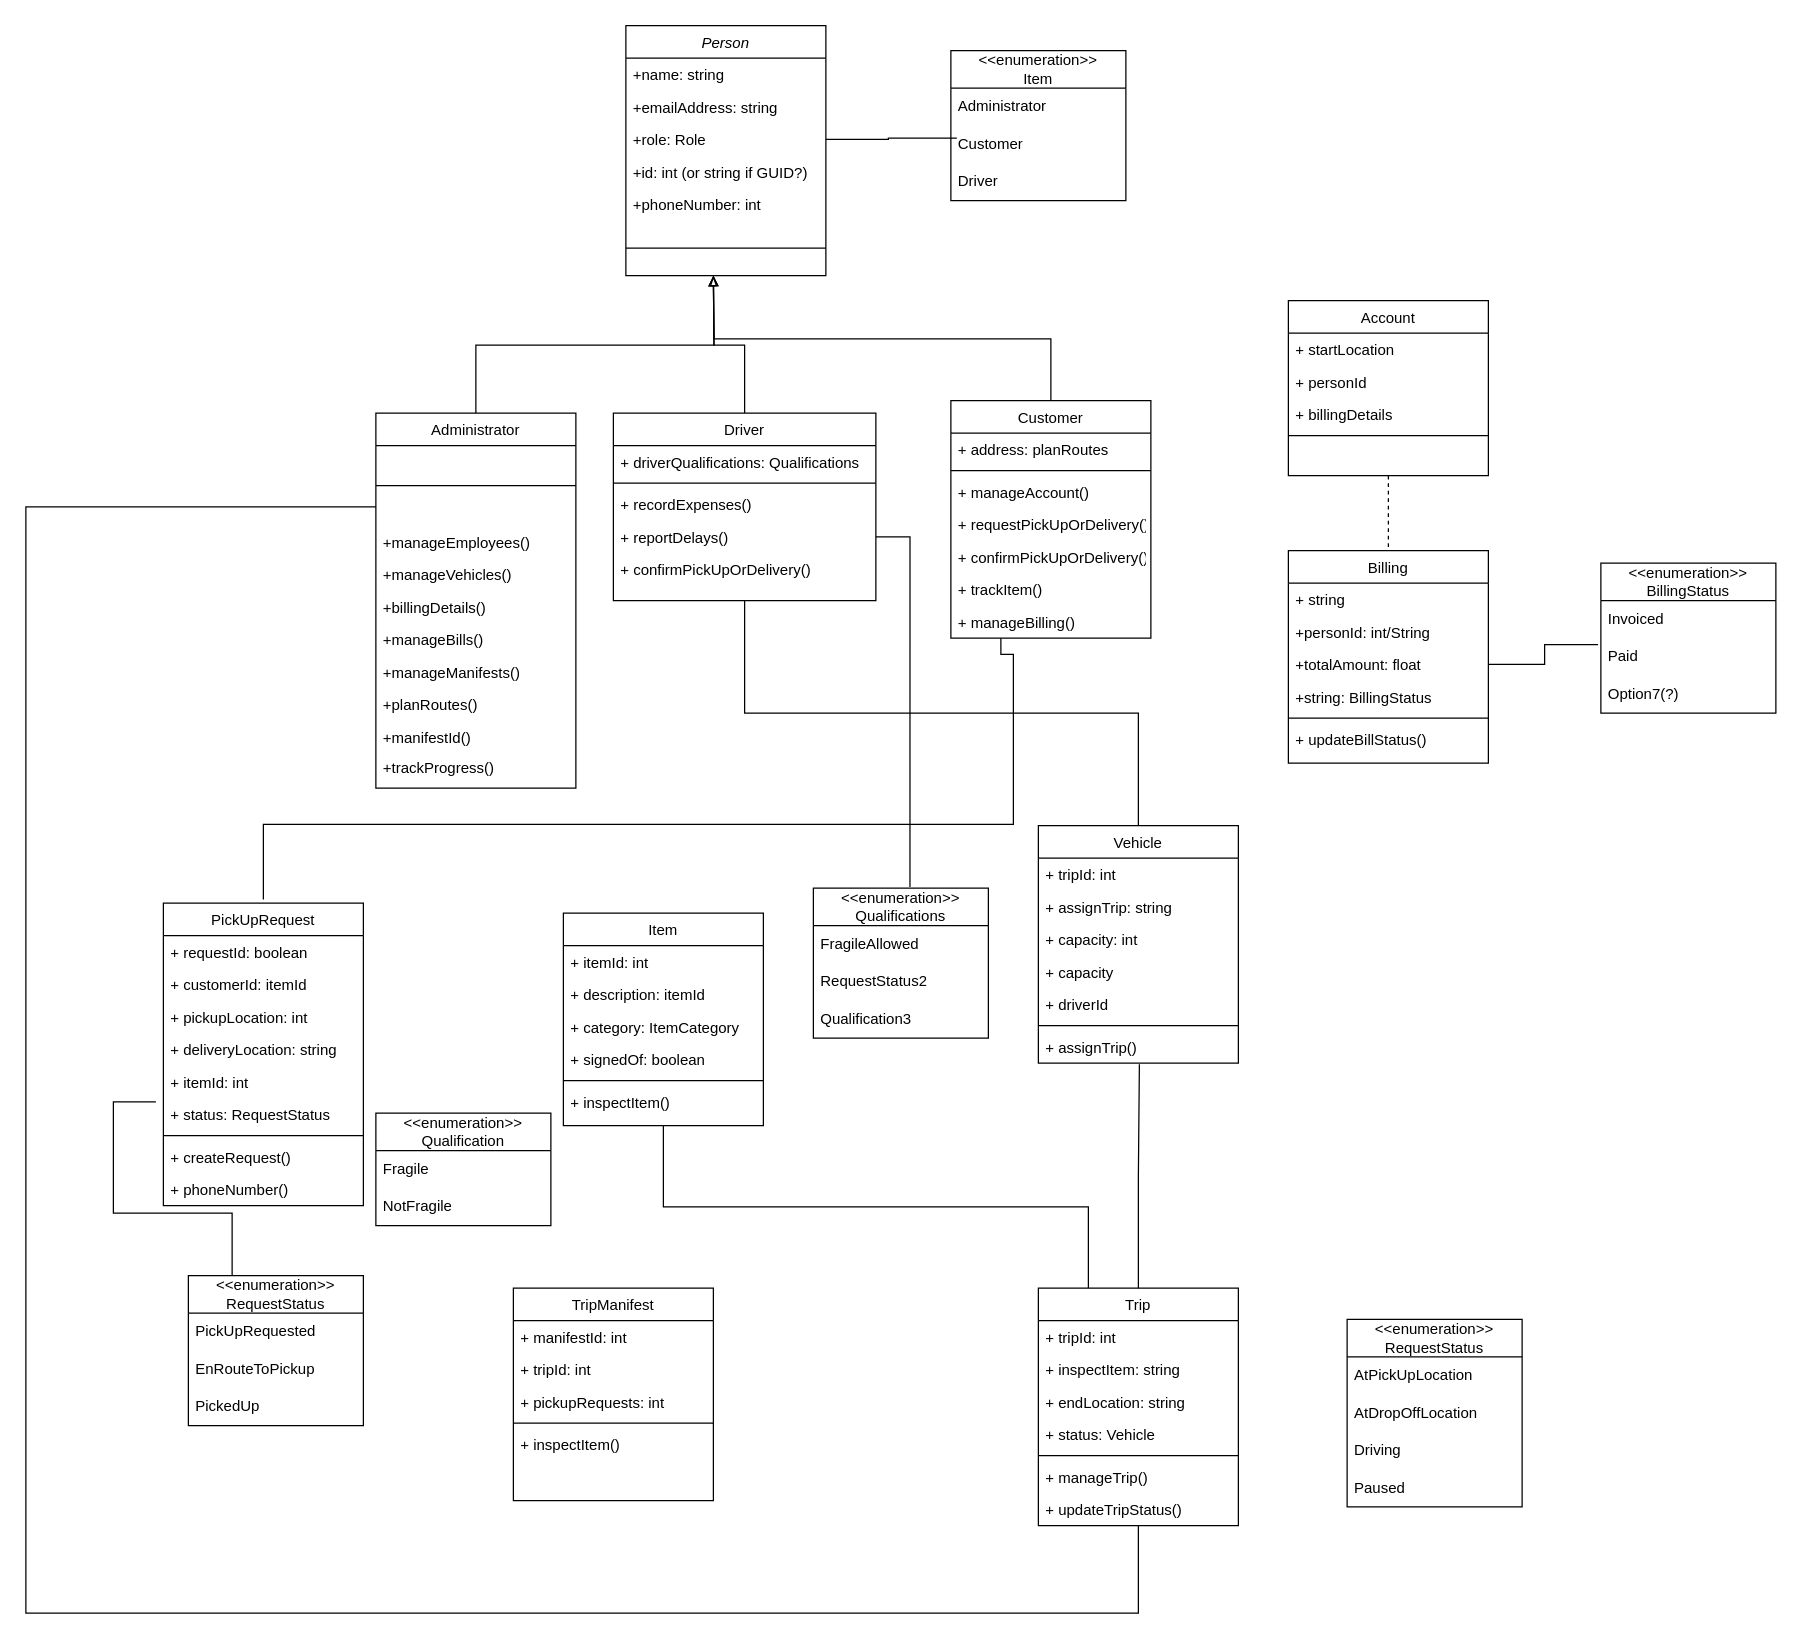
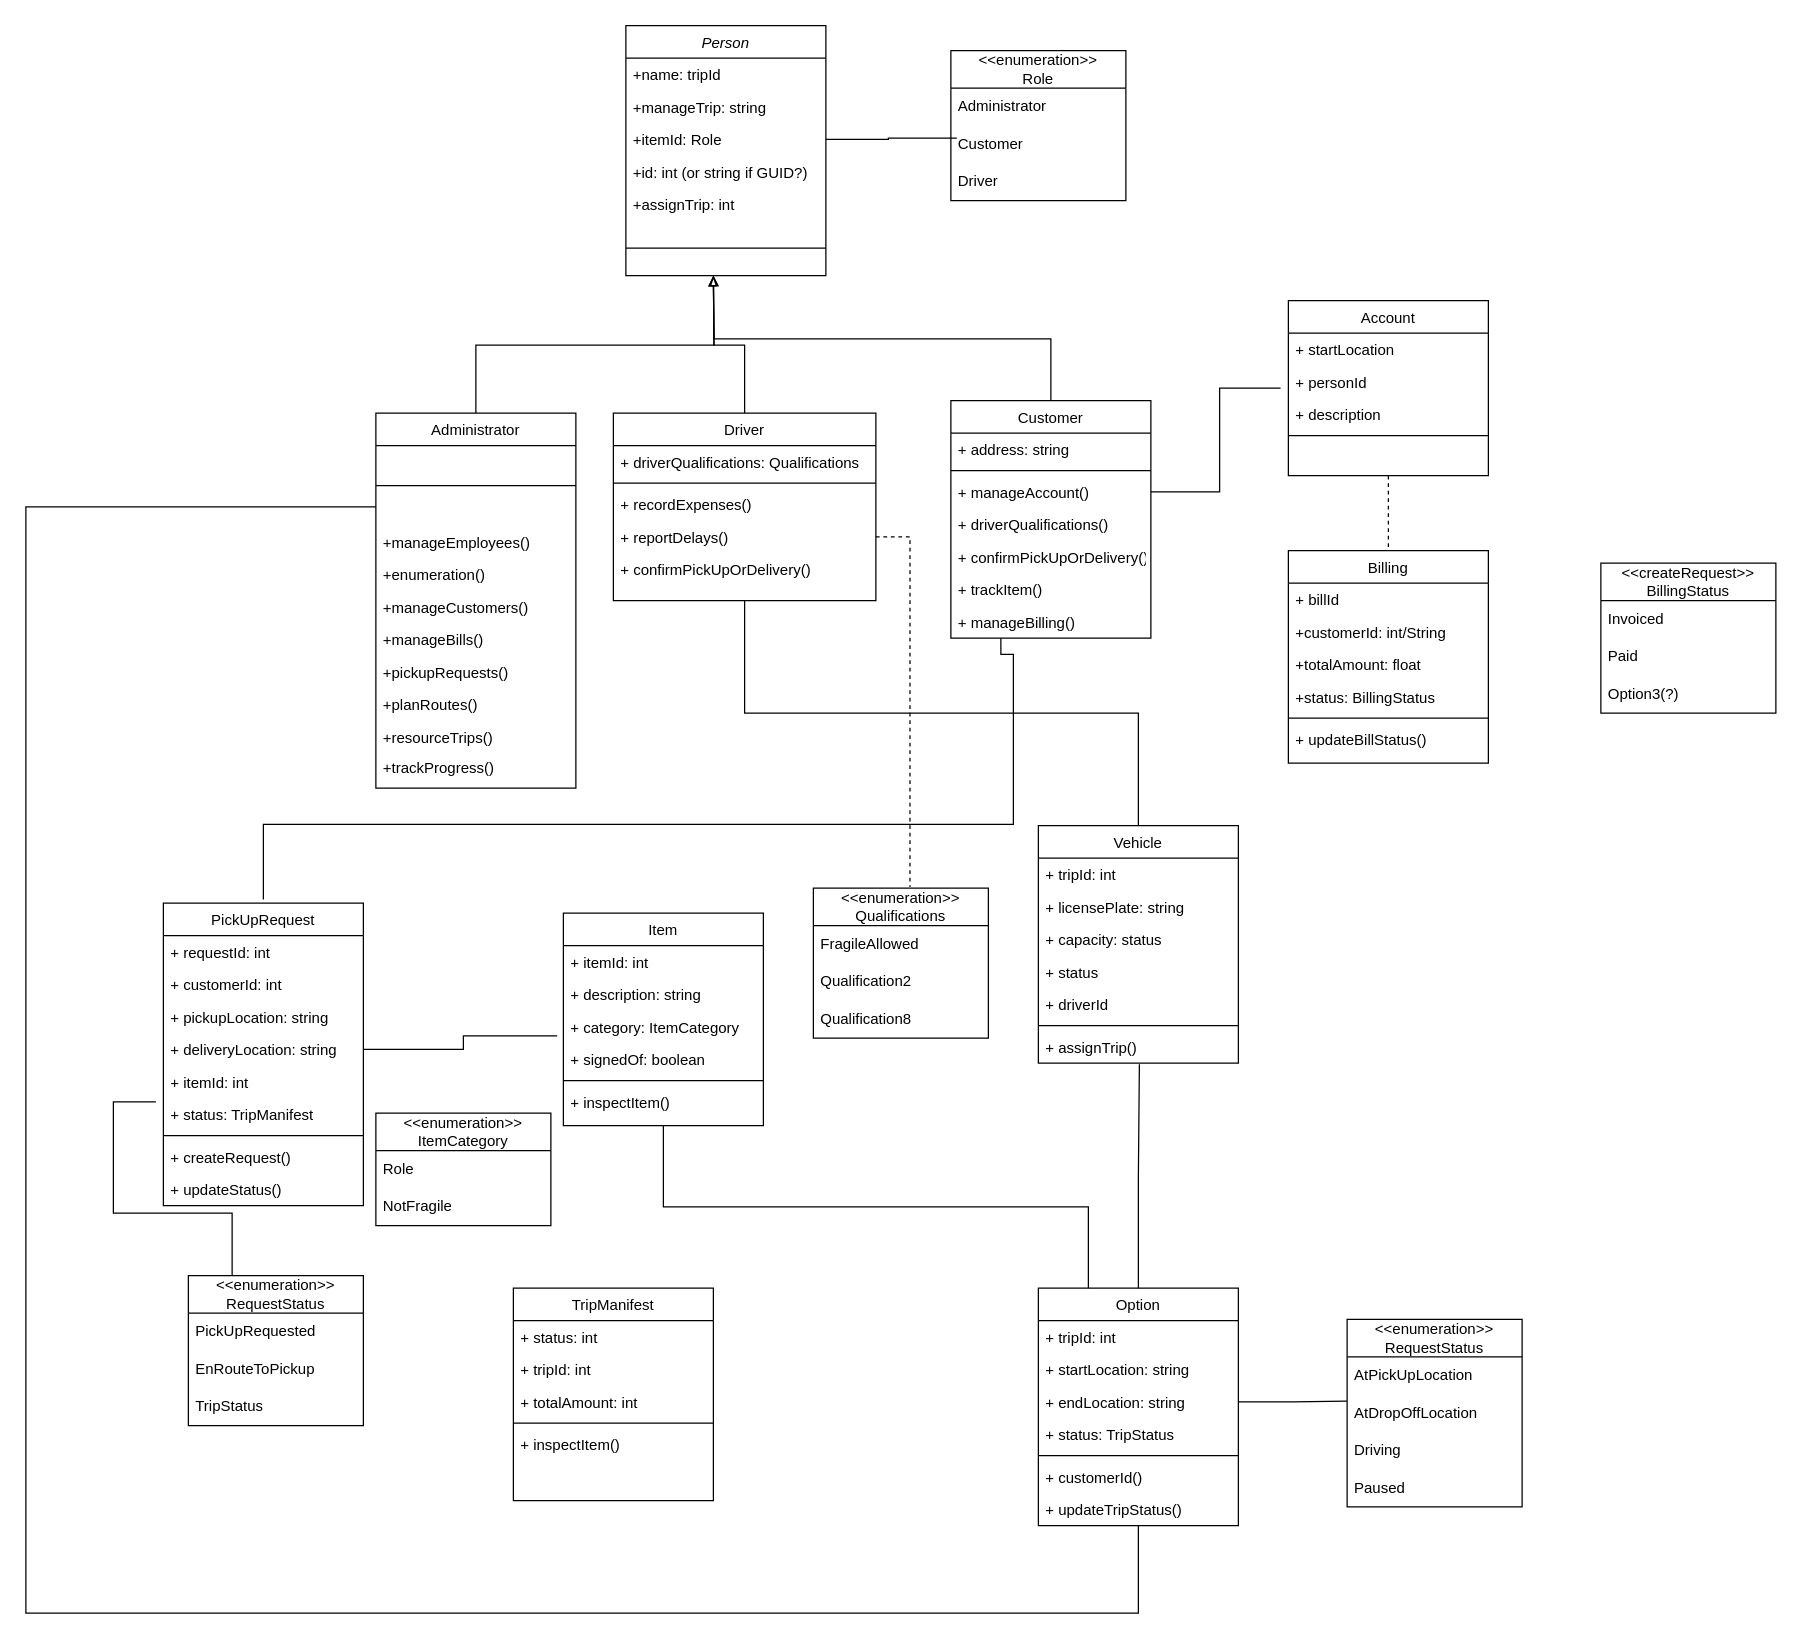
(1038, 69) -> (1038, 69)
(681, 75) -> (681, 75)
(711, 108) -> (705, 108)
(671, 140) -> (679, 140)
(698, 205) -> (690, 205)
(1349, 415) -> (1344, 415)
none -> (1219, 444)
(1038, 450) -> (1021, 450)
(1063, 525) -> (1047, 525)
(450, 575) -> (439, 575)
(1688, 582) -> (1688, 582)
(1325, 600) -> (1321, 600)
(442, 608) -> (458, 608)
(1375, 633) -> (1384, 633)
(1544, 655) -> none
(456, 673) -> (452, 673)
(1648, 694) -> (1648, 694)
(910, 695) -> (910, 695)
(1374, 698) -> (1376, 698)
(435, 738) -> (448, 738)
(1117, 908) -> (1124, 908)
(1098, 940) -> (1113, 940)
(246, 953) -> (229, 953)
(1083, 973) -> (1077, 973)
(879, 982) -> (872, 982)
(246, 985) -> (234, 985)
(647, 995) -> (647, 995)
(247, 1018) -> (259, 1018)
(872, 1019) -> (872, 1019)
none -> (463, 1045)
(261, 1115) -> (253, 1115)
(463, 1132) -> (463, 1132)
(409, 1169) -> (398, 1169)
(231, 1190) -> (235, 1190)
(1138, 1305) -> (1138, 1305)
(582, 1338) -> (567, 1338)
(1123, 1370) -> (1132, 1370)
none -> (1291, 1402)
(598, 1403) -> (586, 1403)
(227, 1407) -> (236, 1407)
(1107, 1435) -> (1121, 1435)
(1100, 1478) -> (1102, 1478)
